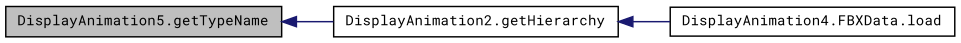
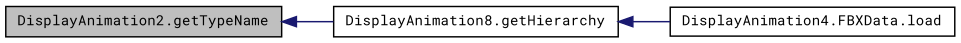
(144, 22) -> (144, 22)
(476, 22) -> (476, 22)
